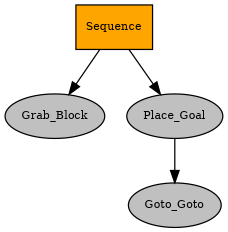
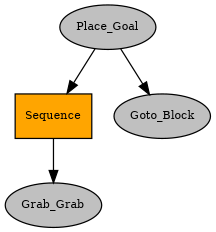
(141, 67) -> (84, 66)
(55, 116) -> (53, 205)
(175, 205) -> (162, 116)
